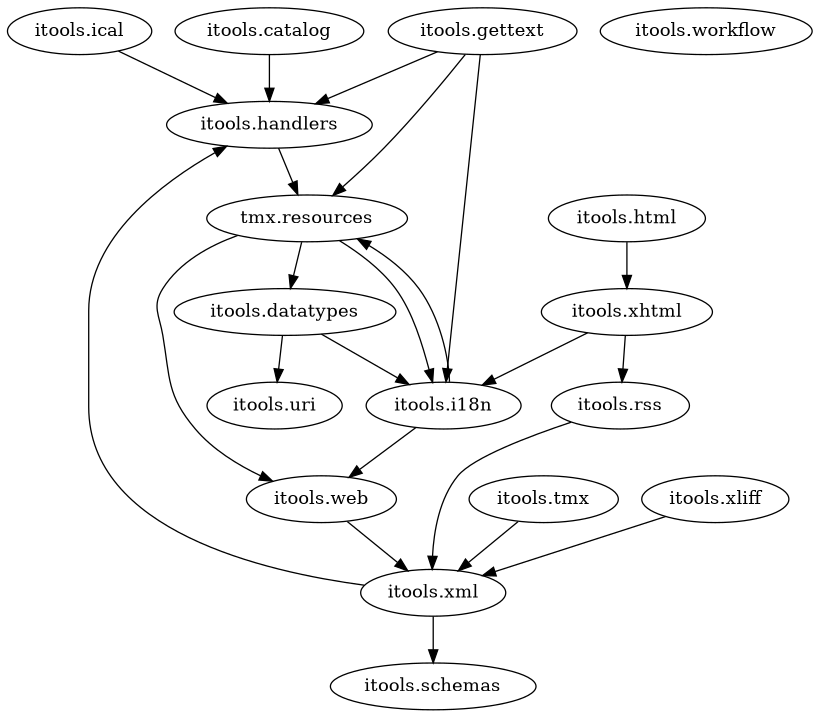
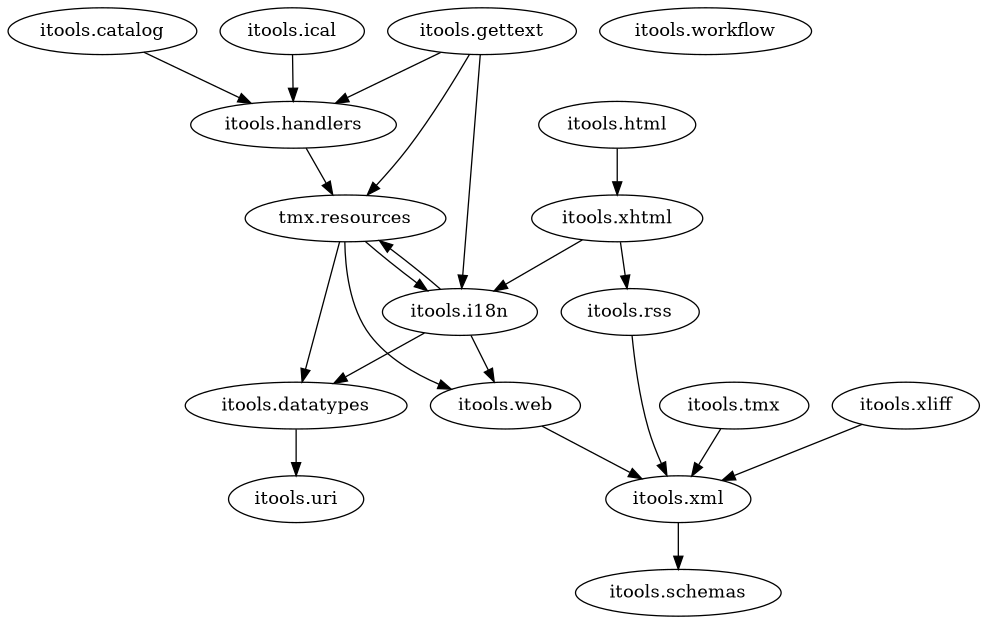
(359, 356) -> (379, 358)
(93, 431) -> none
